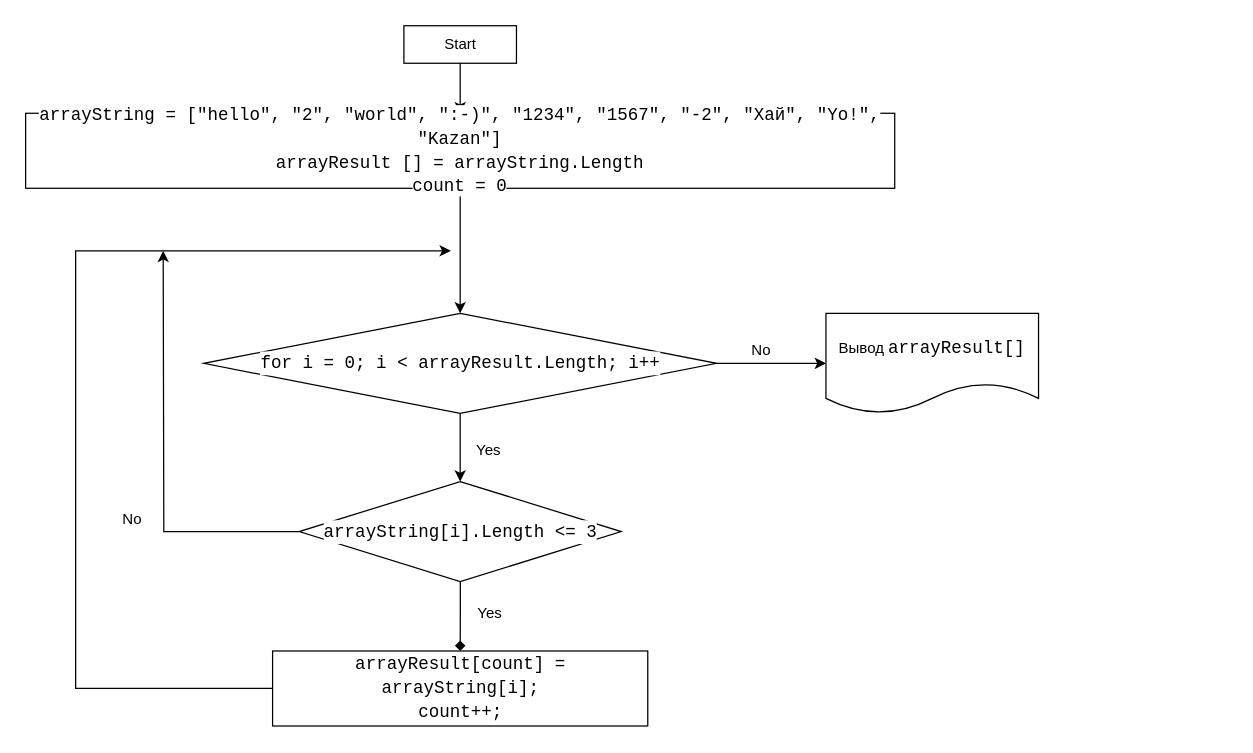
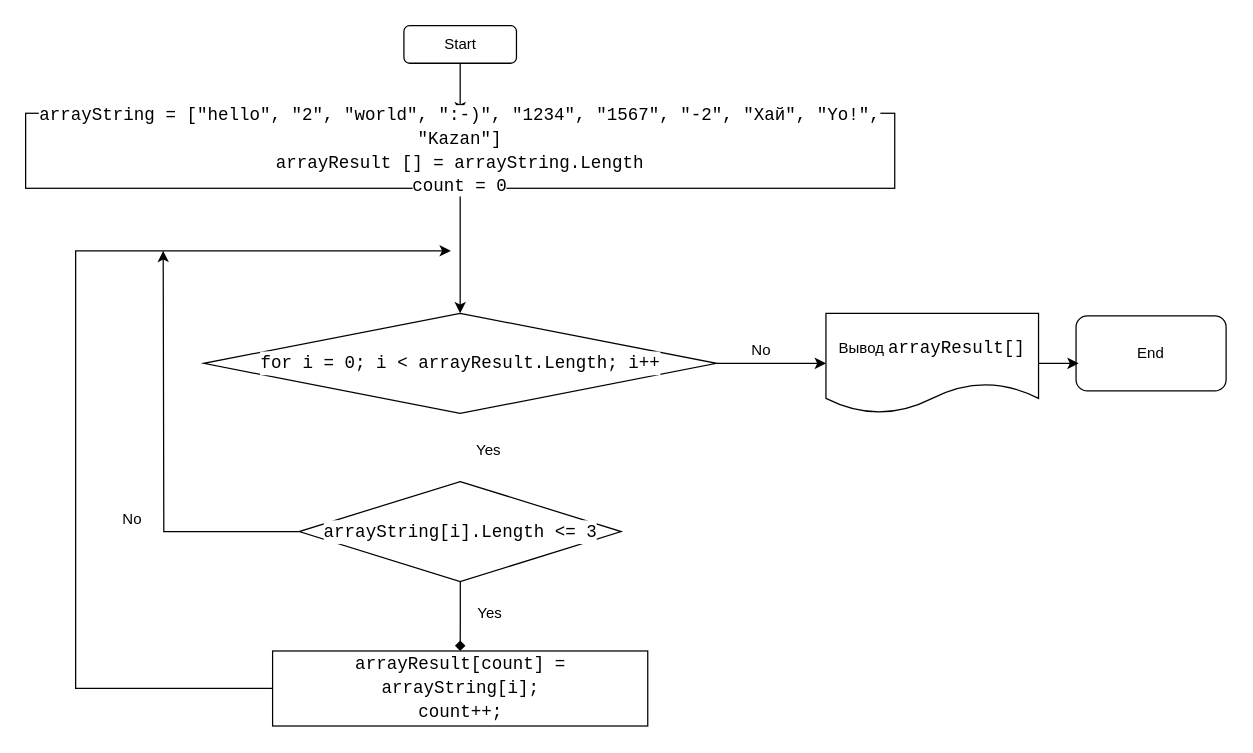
(460, 44) -> (460, 44)
none -> (1151, 353)
none -> (1060, 363)
(460, 443) -> none
